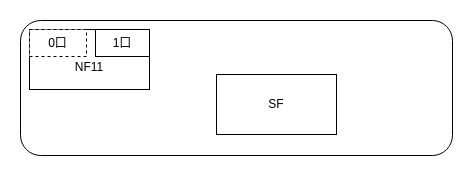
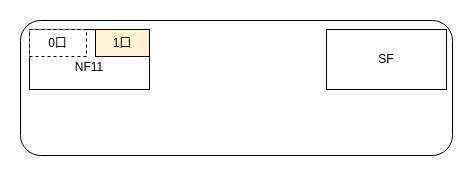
(123, 43) -> (123, 43)
(277, 105) -> (387, 60)
